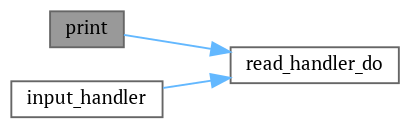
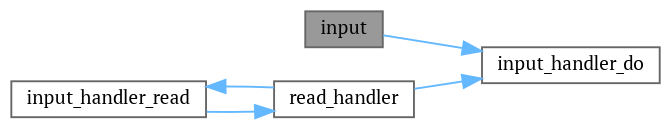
(87, 29) -> (344, 29)
(315, 65) -> (571, 65)
(87, 99) -> (344, 99)
none -> (109, 99)
